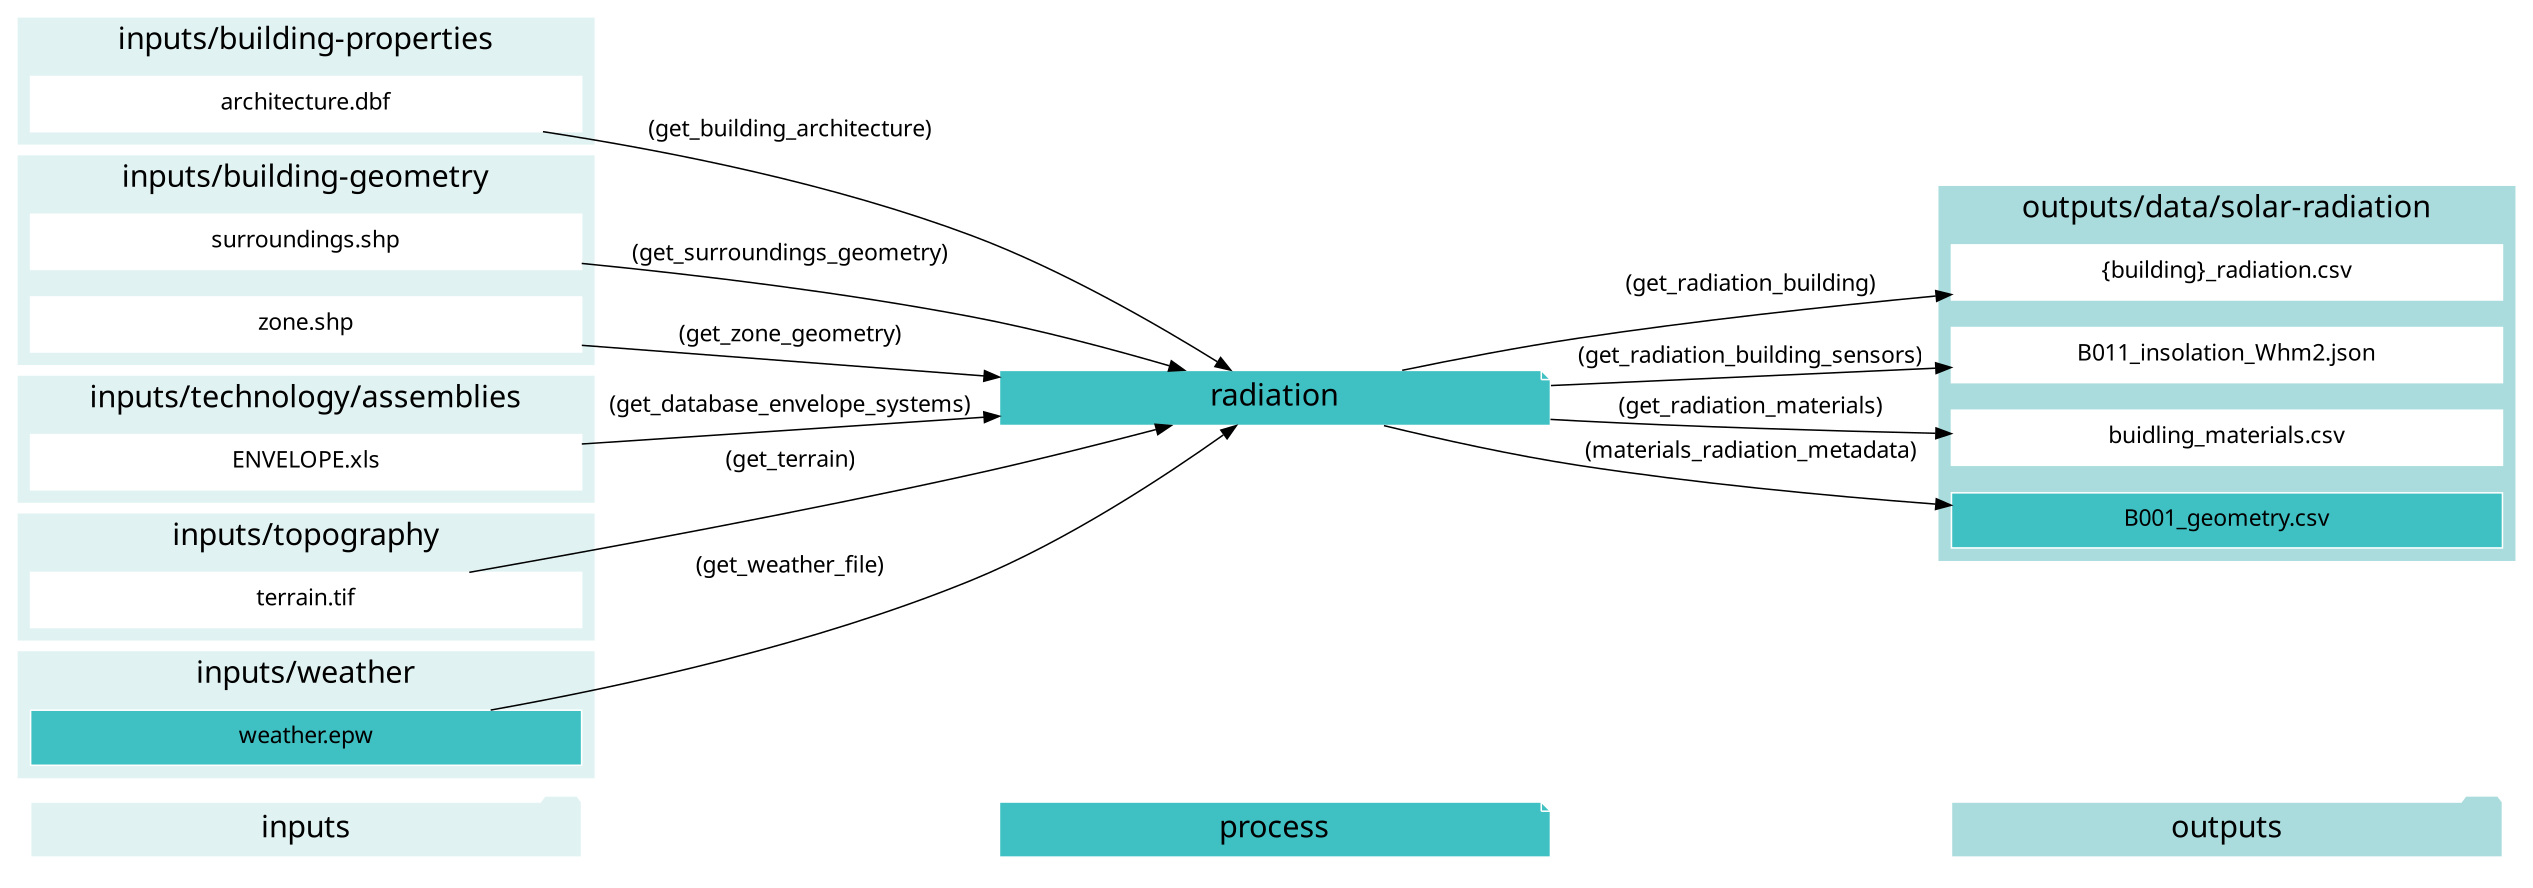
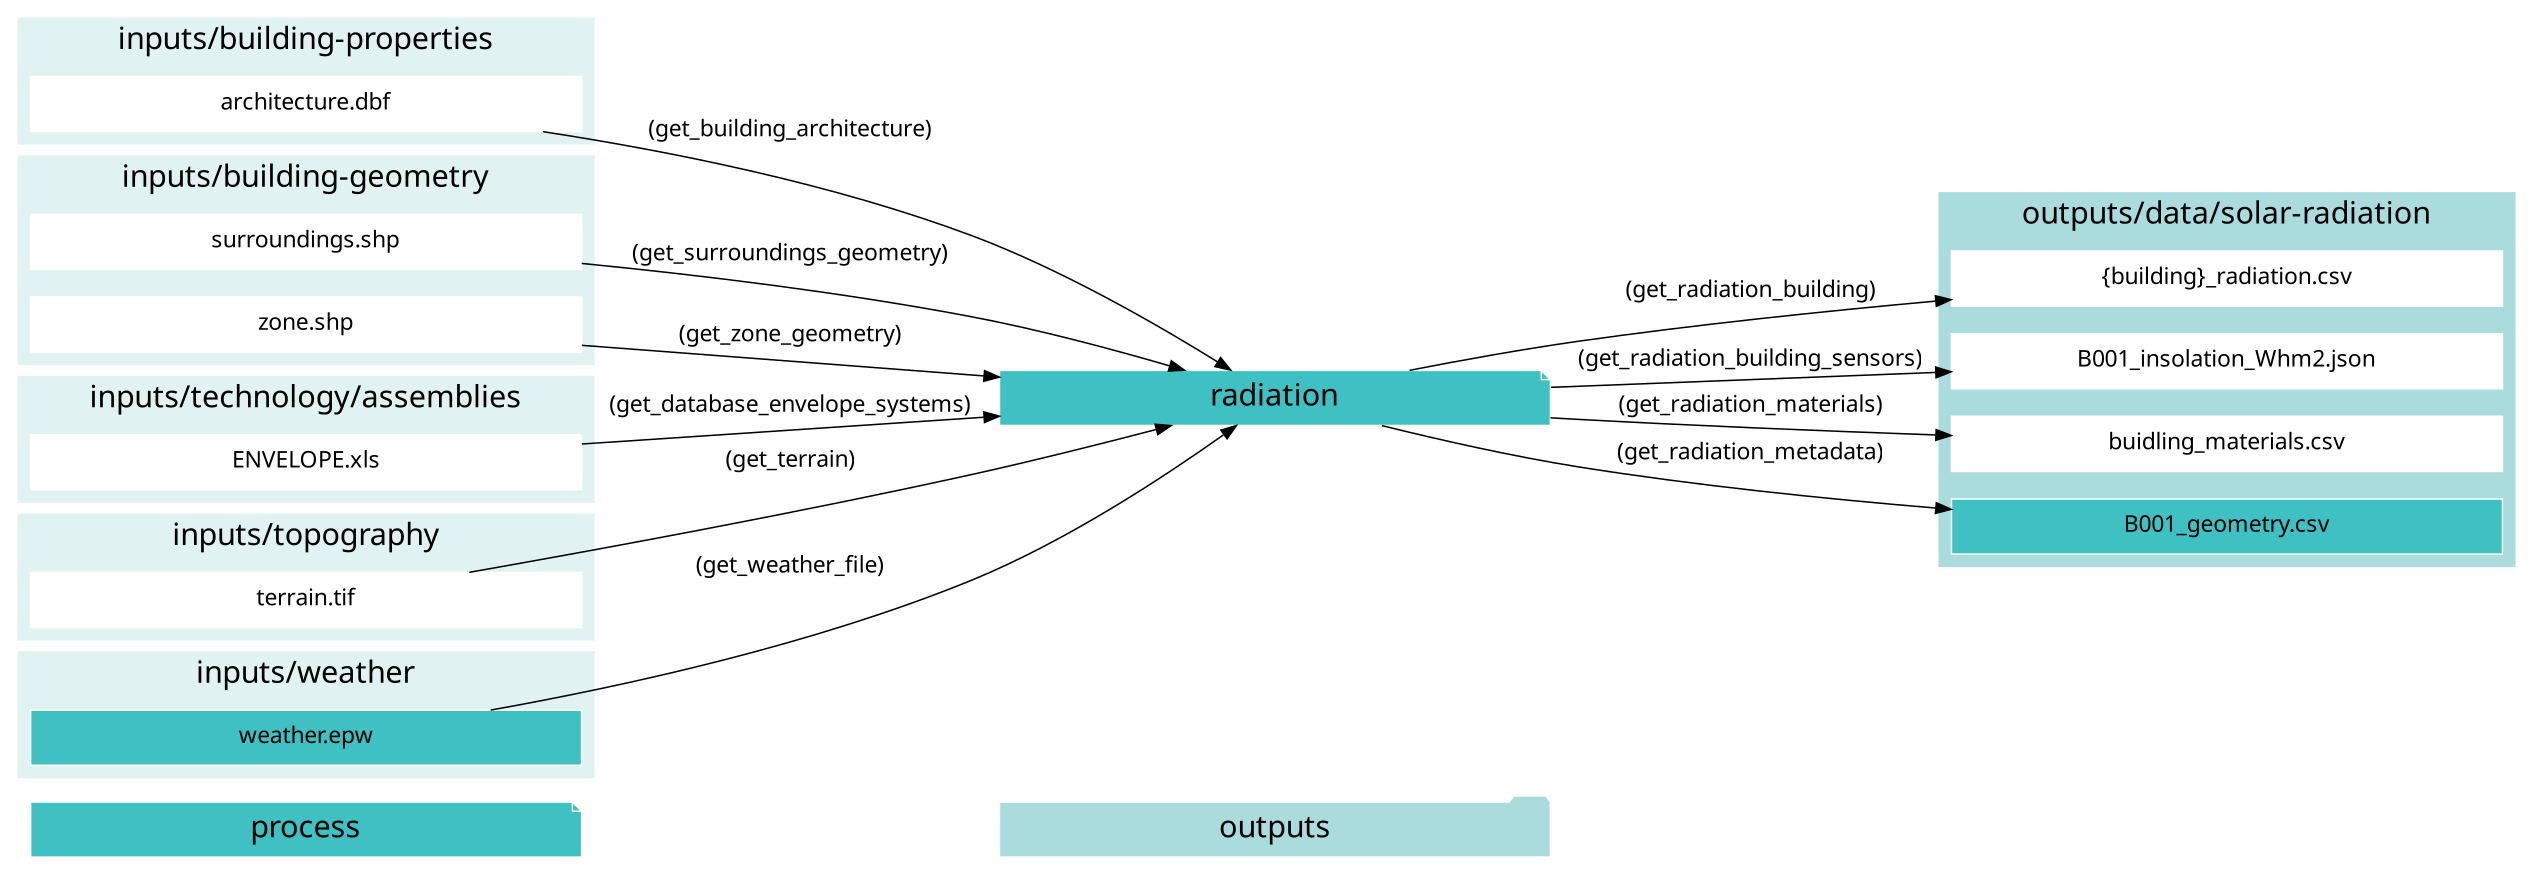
(2227, 355) -> (2227, 361)
(1751, 452) -> (1751, 454)
(306, 830) -> none
